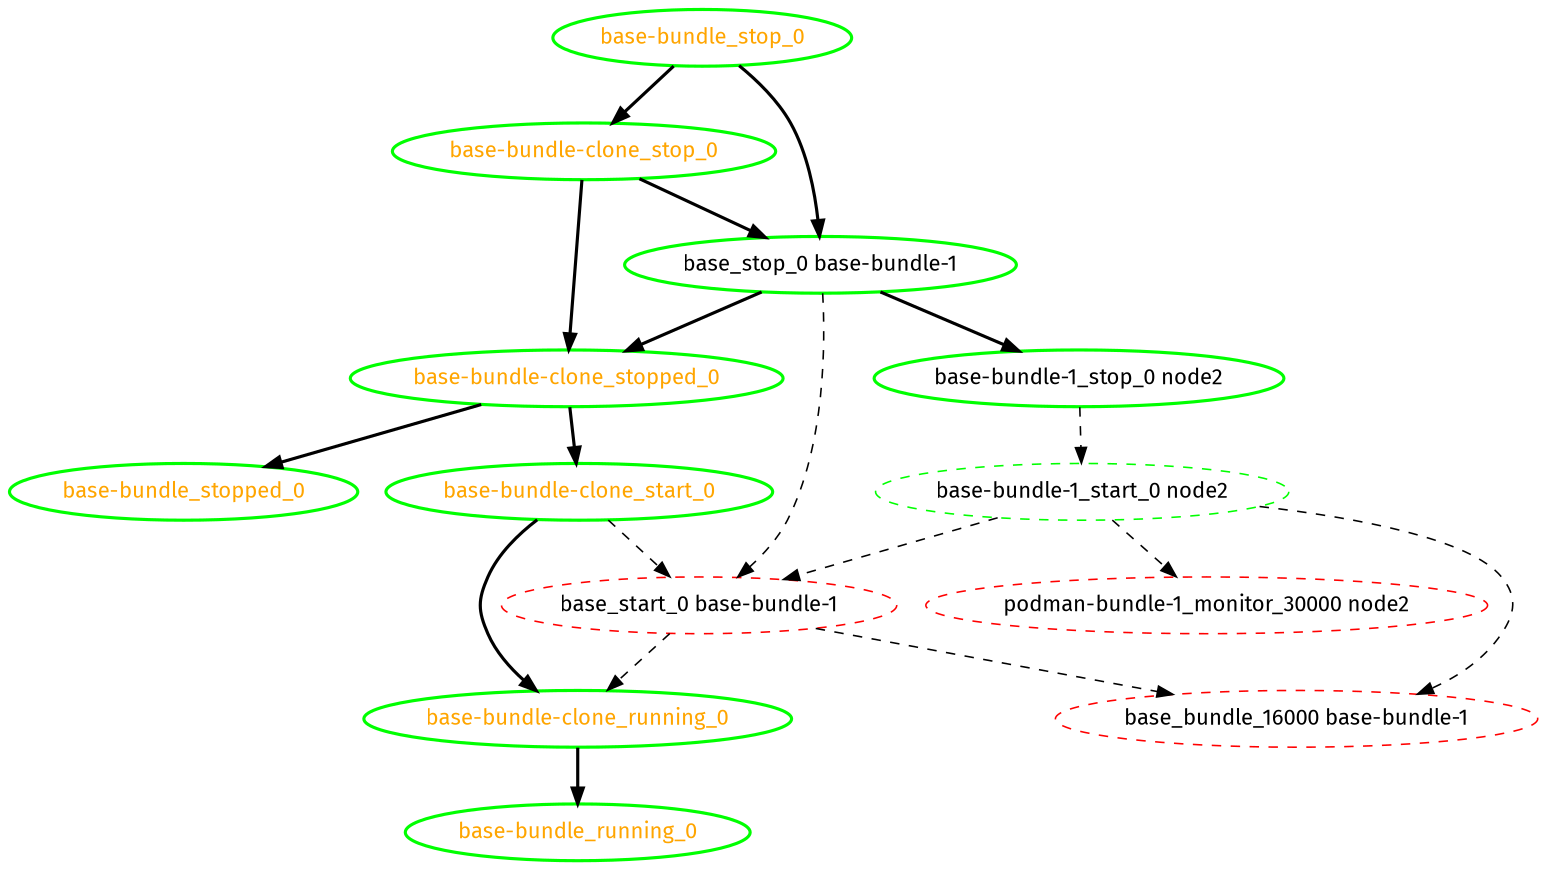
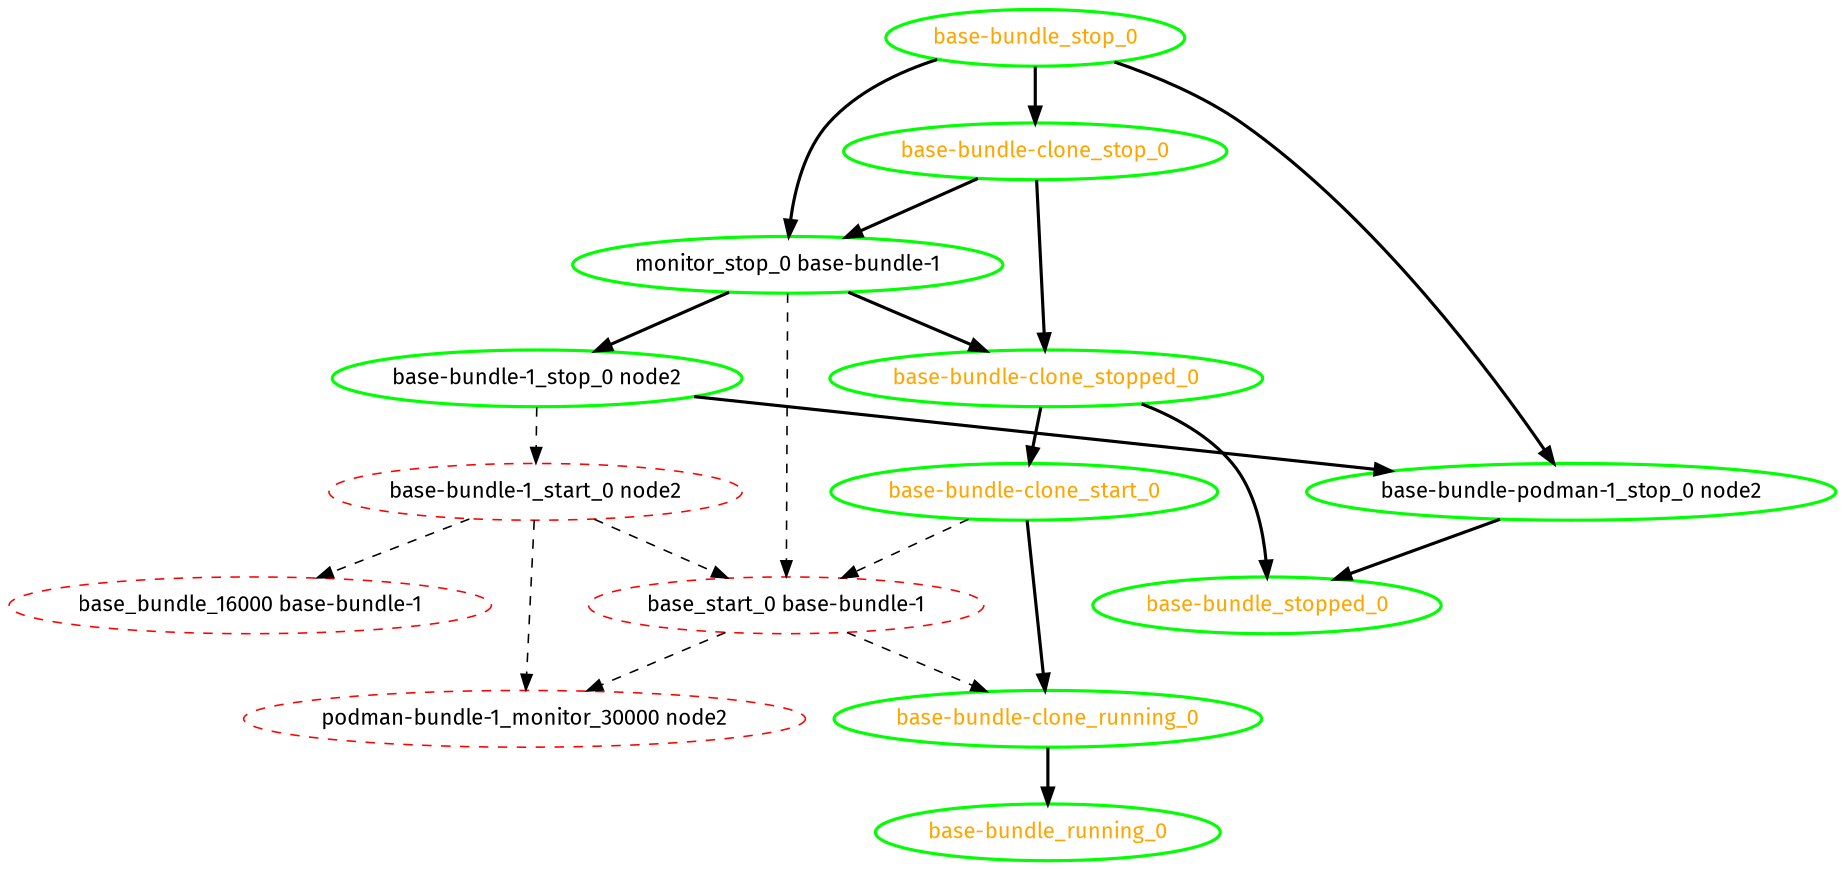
(820, 265) -> (788, 265)
(1082, 492) -> (536, 492)
none -> (1571, 492)
(987, 660) -> (663, 659)
